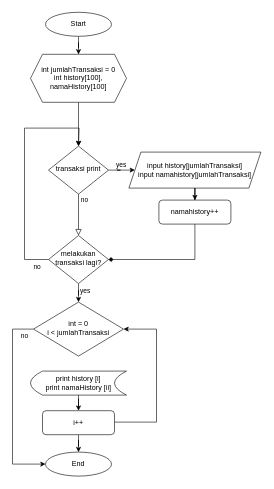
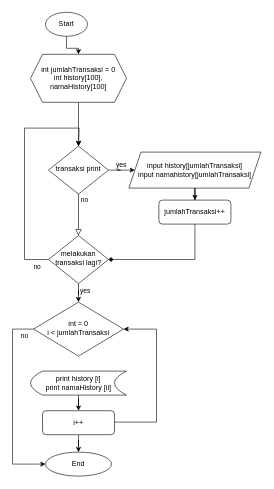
(78, 24) -> (66, 24)
(195, 212) -> (195, 212)
